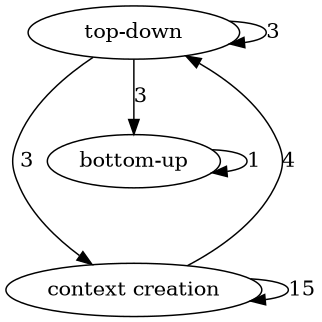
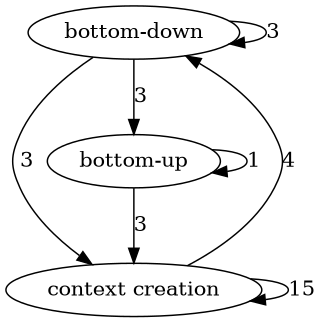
(134, 33) -> (134, 33)
none -> (134, 218)
